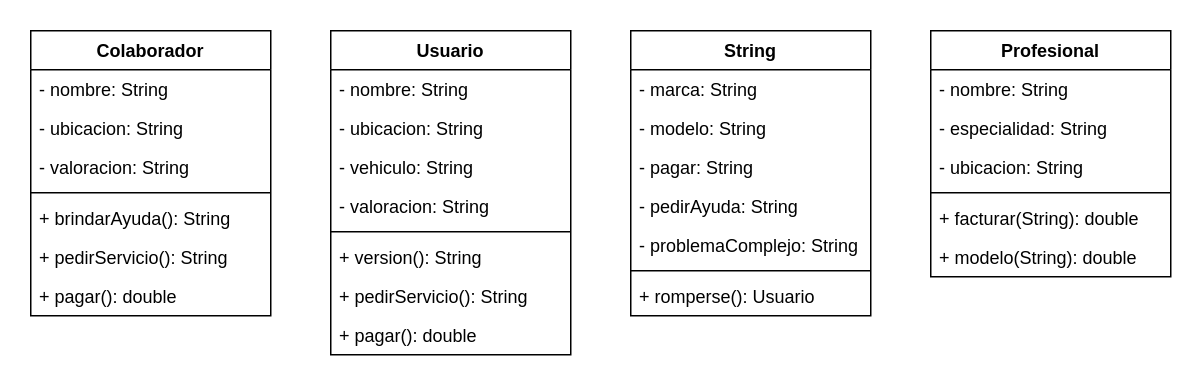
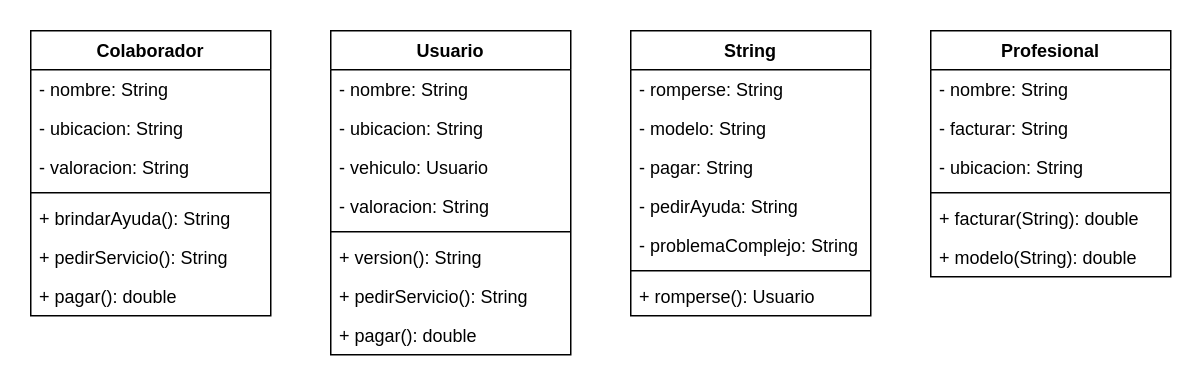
(705, 90) -> (720, 90)
(1034, 129) -> (1020, 129)
(416, 168) -> (421, 168)
